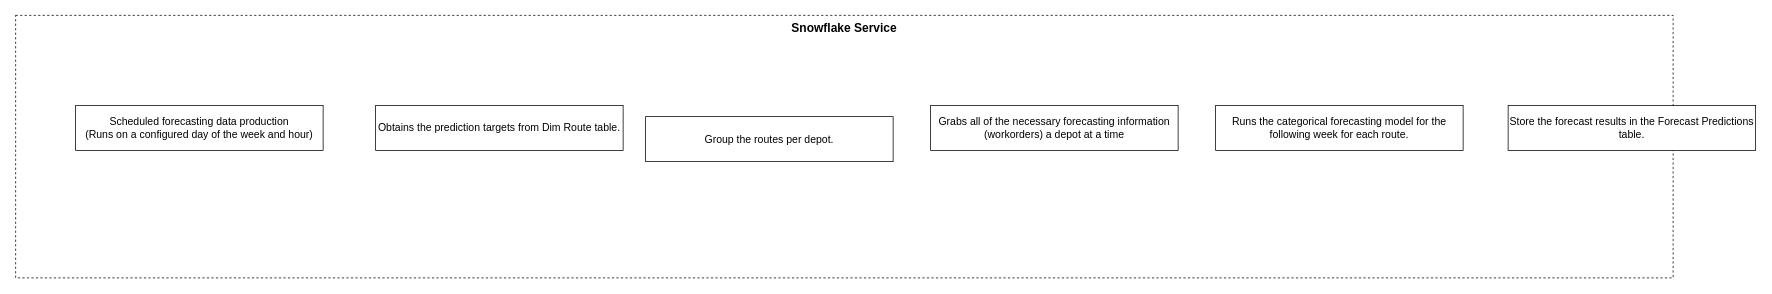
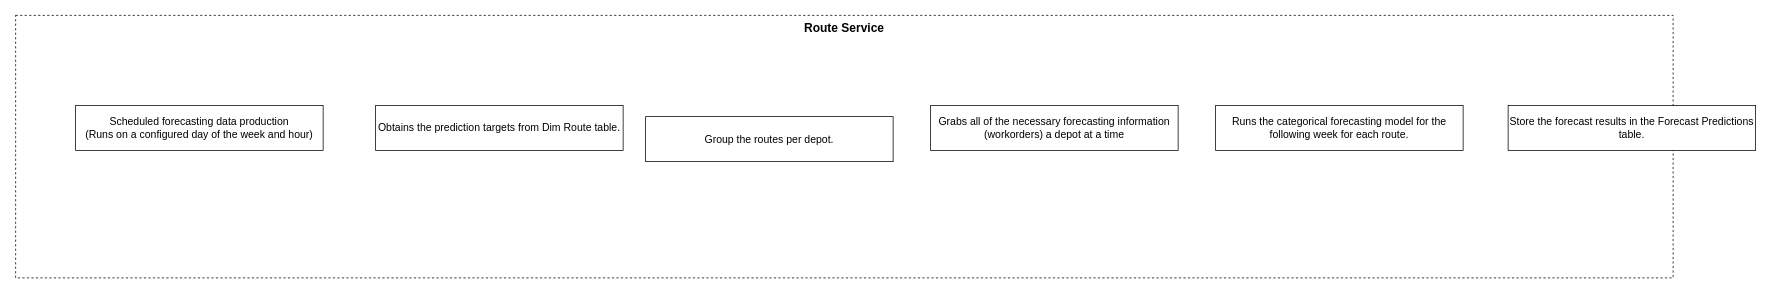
(844, 26) -> (844, 26)
